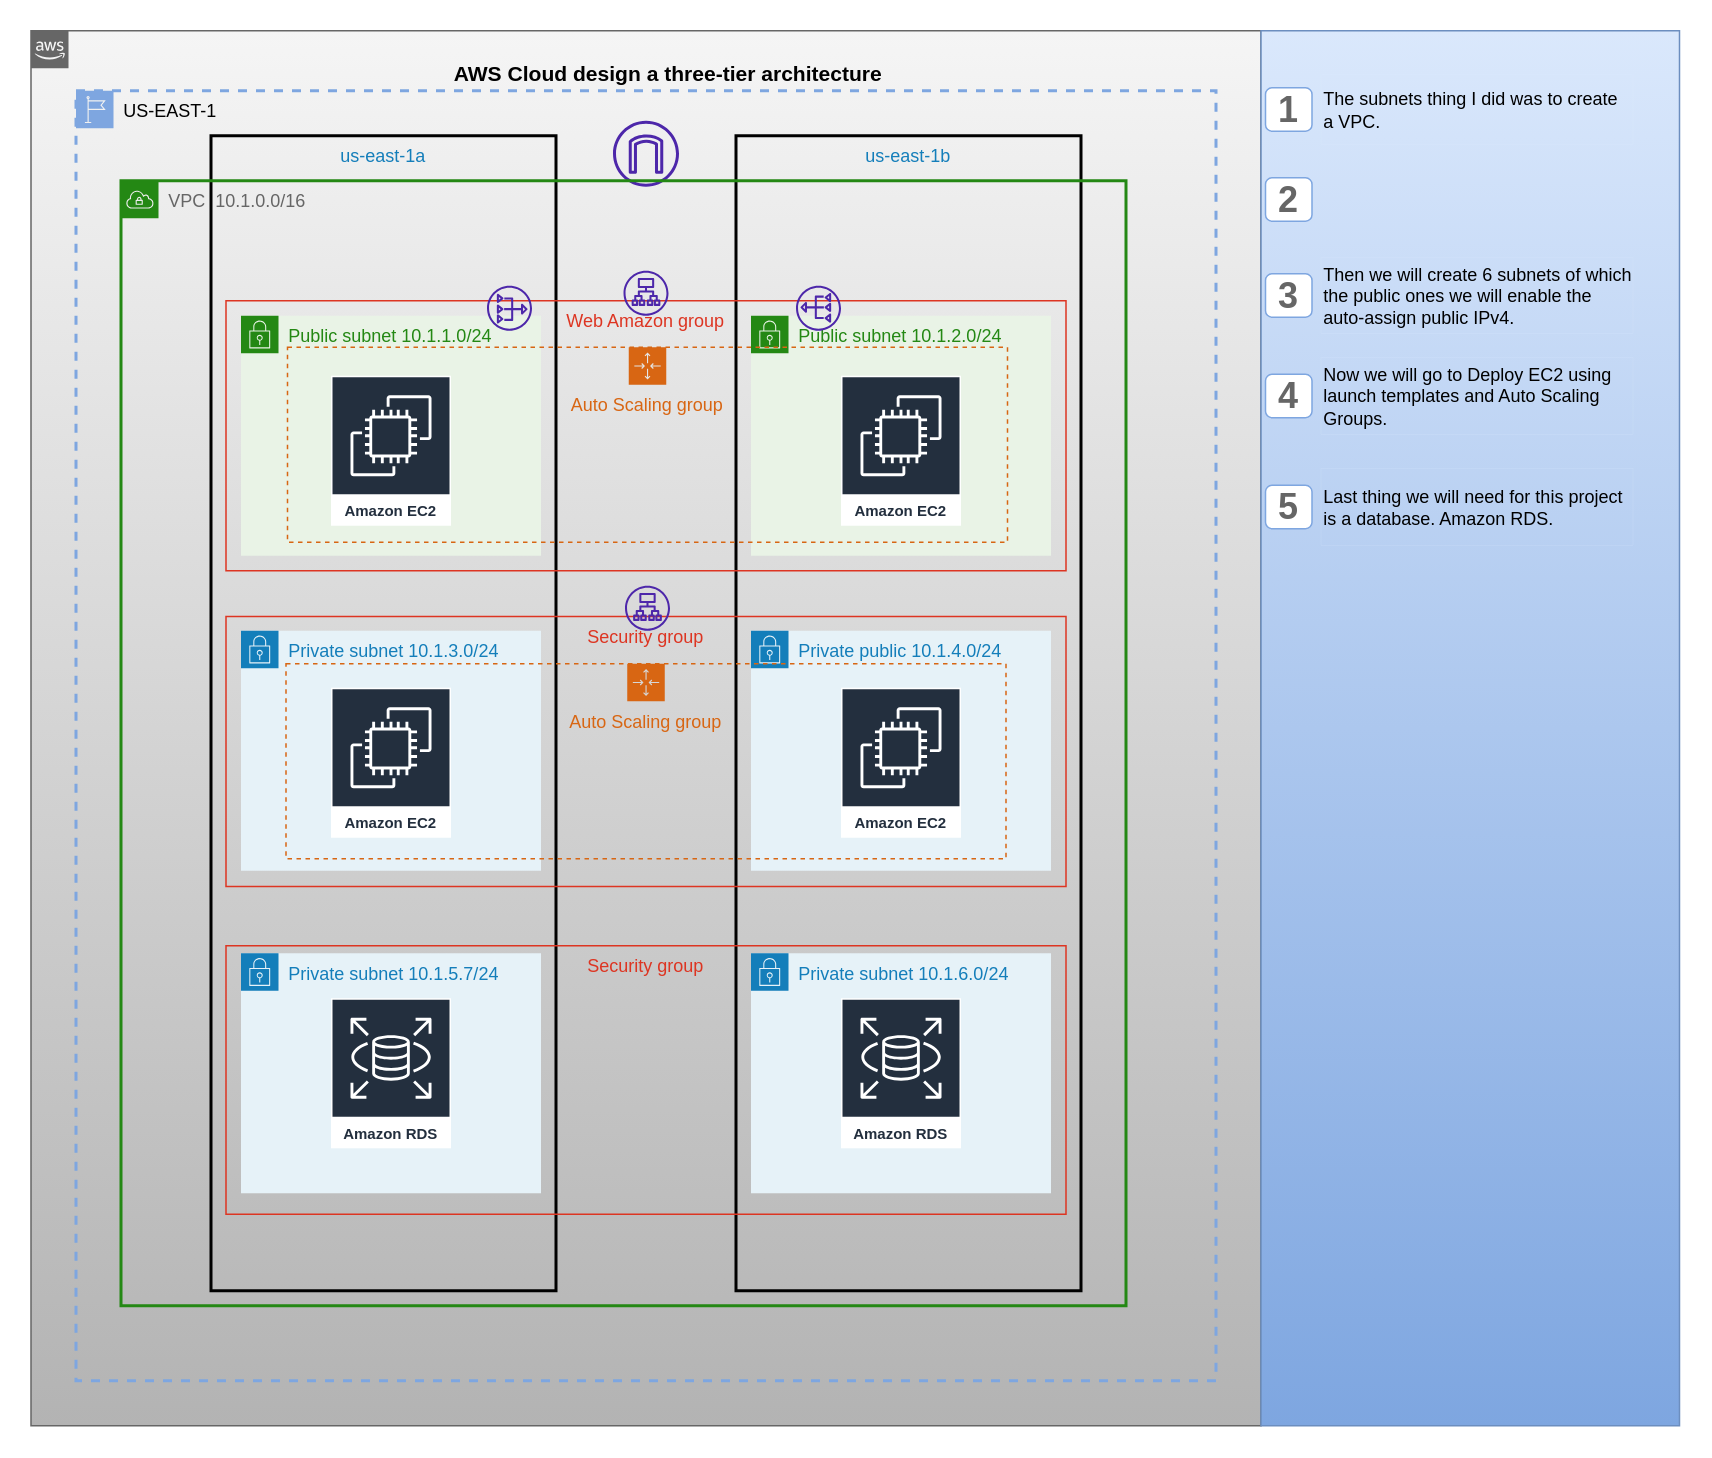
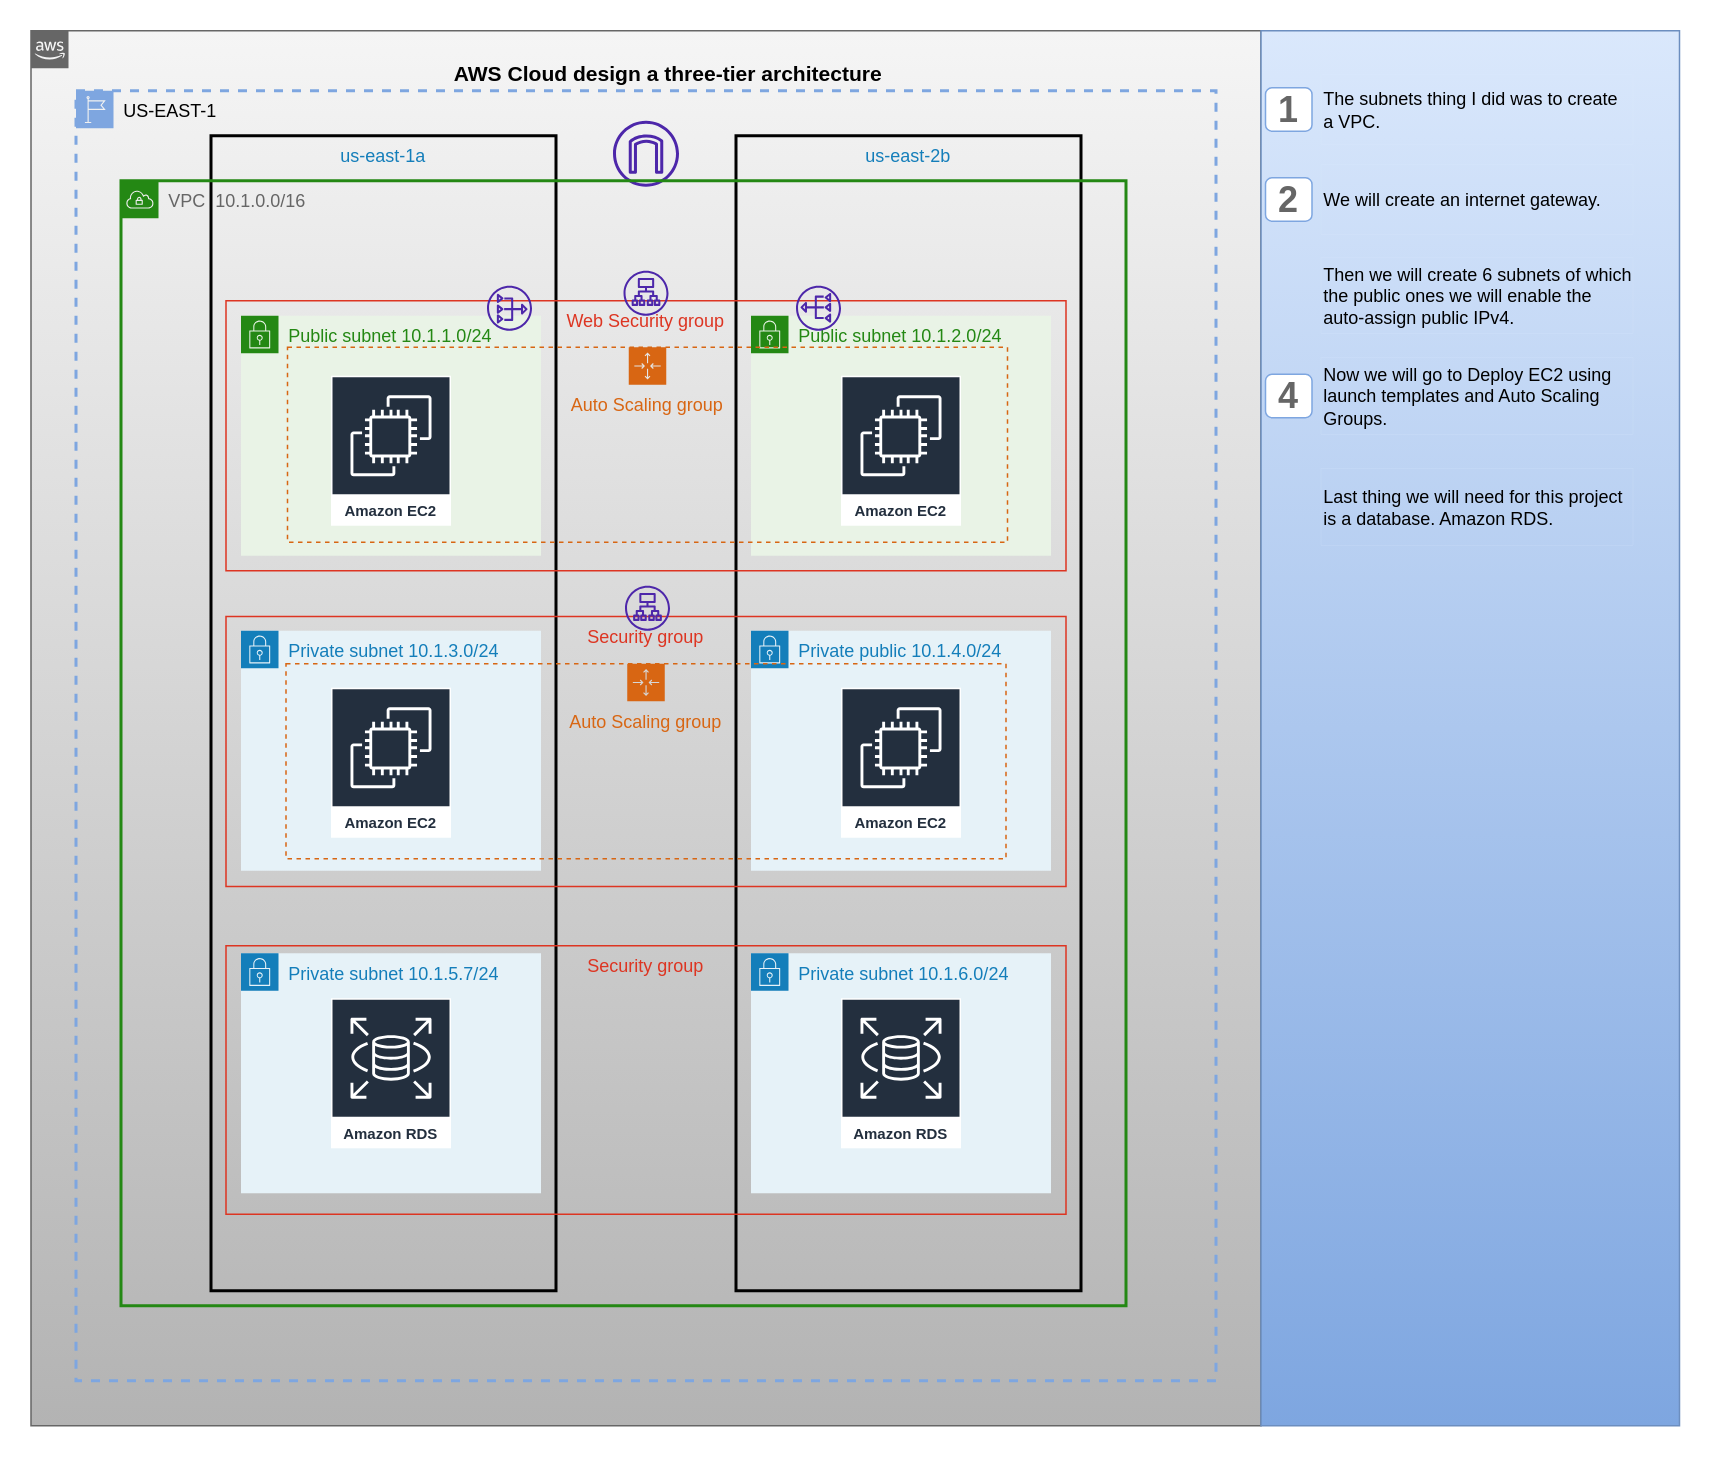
(908, 156) -> (908, 156)
none -> (1477, 200)
(1289, 296) -> none
(645, 321) -> (645, 321)
(1289, 507) -> none
